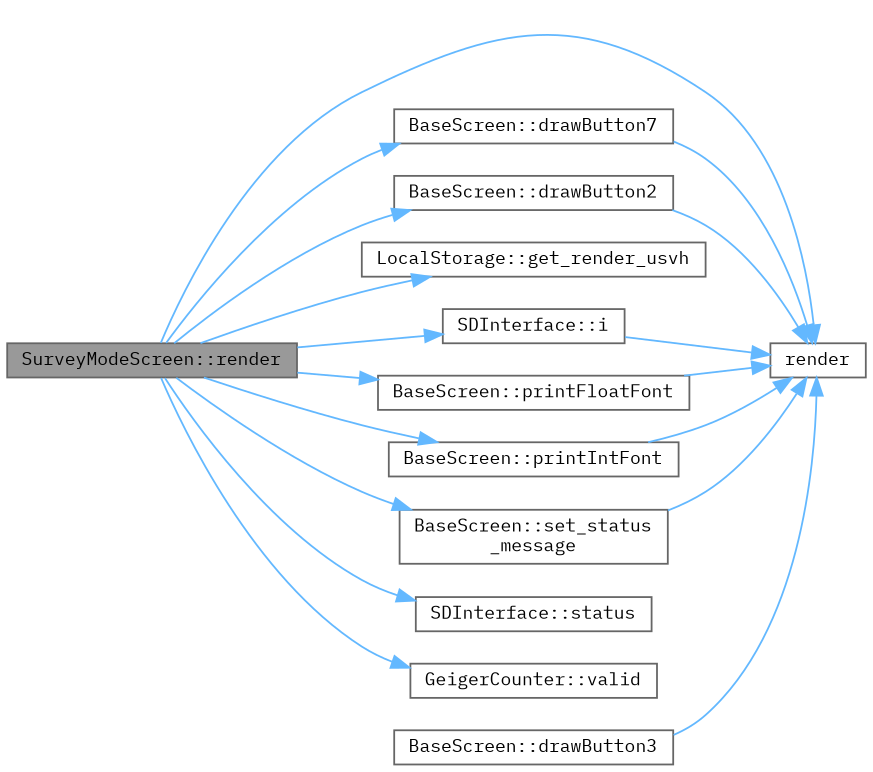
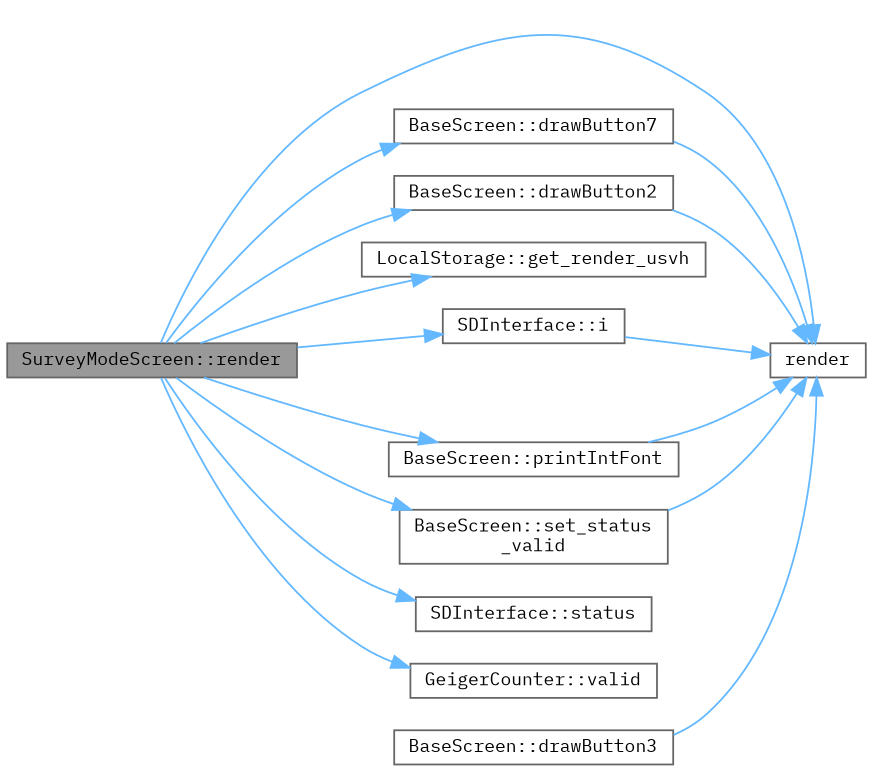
(534, 393) -> none
(534, 537) -> (534, 537)
